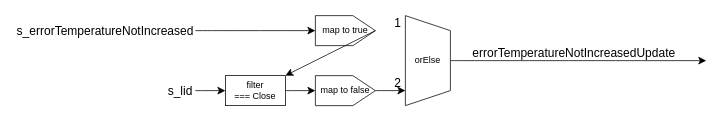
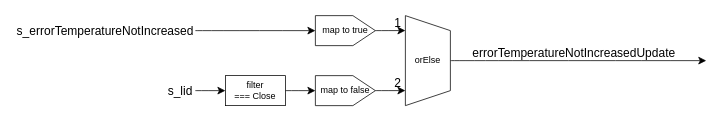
(332, 52) -> (387, 30)
